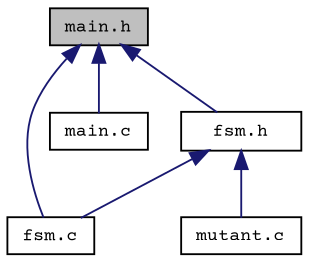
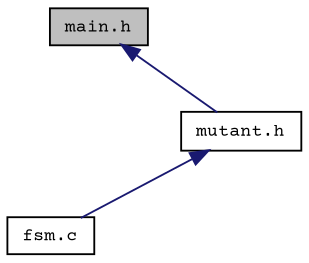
(99, 131) -> none
(241, 131) -> (241, 131)
(28, 134) -> none
(241, 236) -> none
